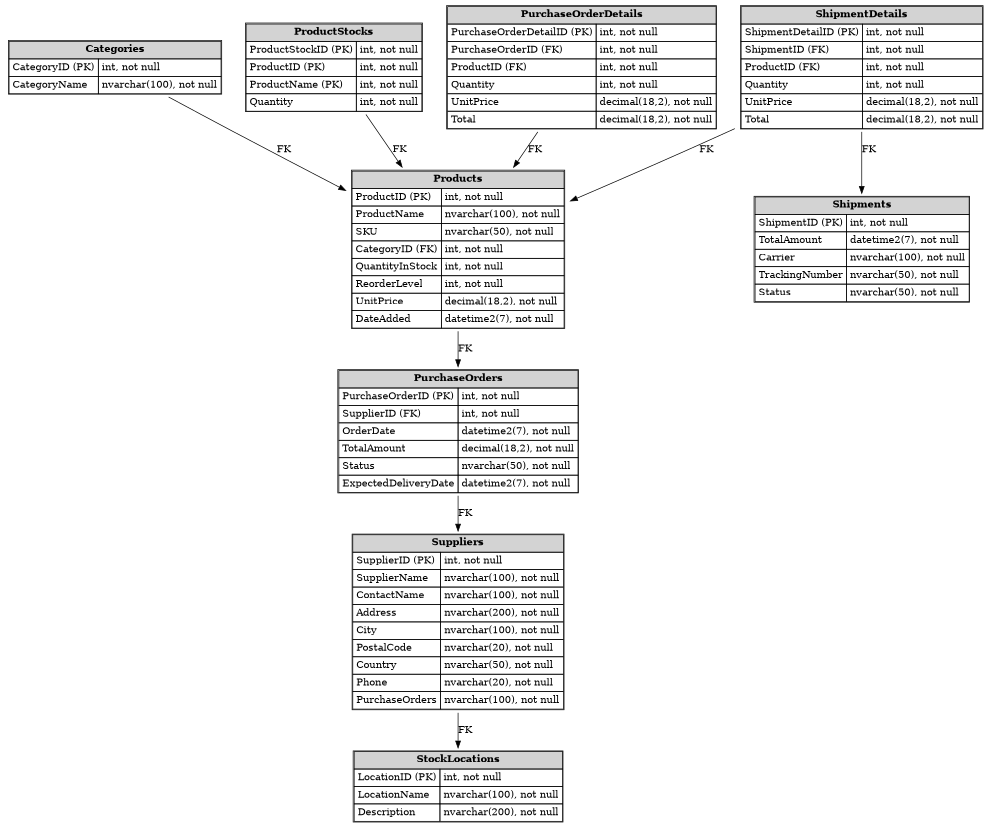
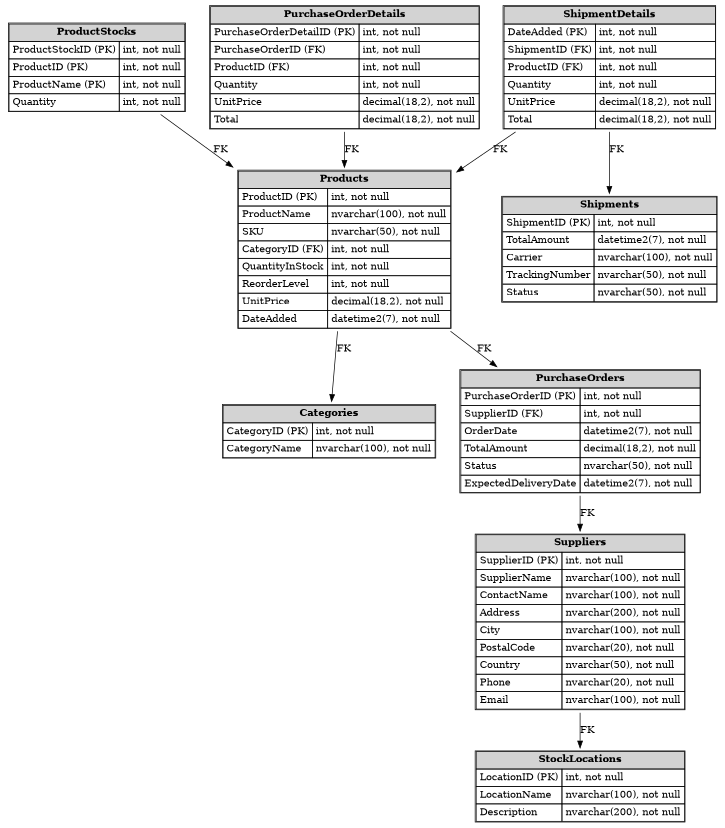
(802, 32) -> (548, 32)
(254, 142) -> (335, 363)
(397, 700) -> (494, 700)
